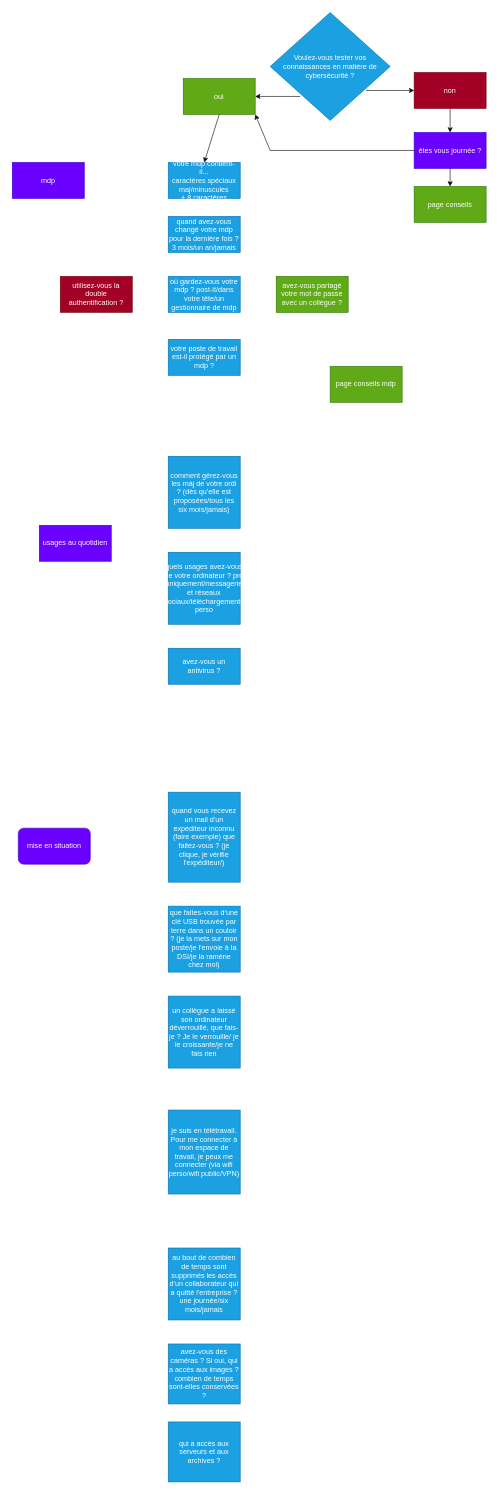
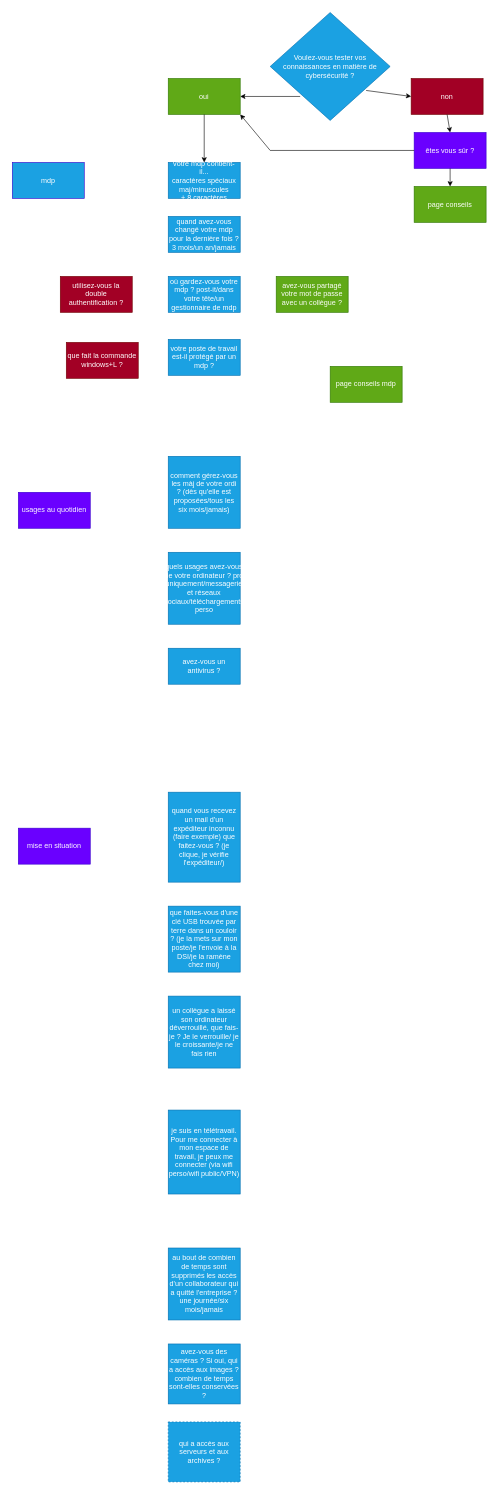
(450, 90) -> (447, 96)
(219, 96) -> (204, 96)
(450, 150) -> (450, 150)
(48, 180) -> (48, 180)
none -> (102, 360)
(75, 543) -> (54, 510)
(54, 846) -> (54, 846)
(204, 1452) -> (204, 1452)
